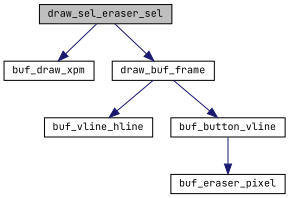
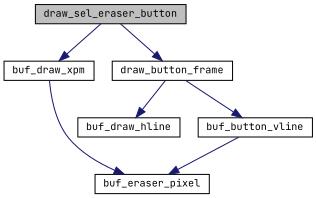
(106, 14) -> (111, 14)
(163, 71) -> (172, 71)
(99, 127) -> (129, 127)
none -> (67, 136)
